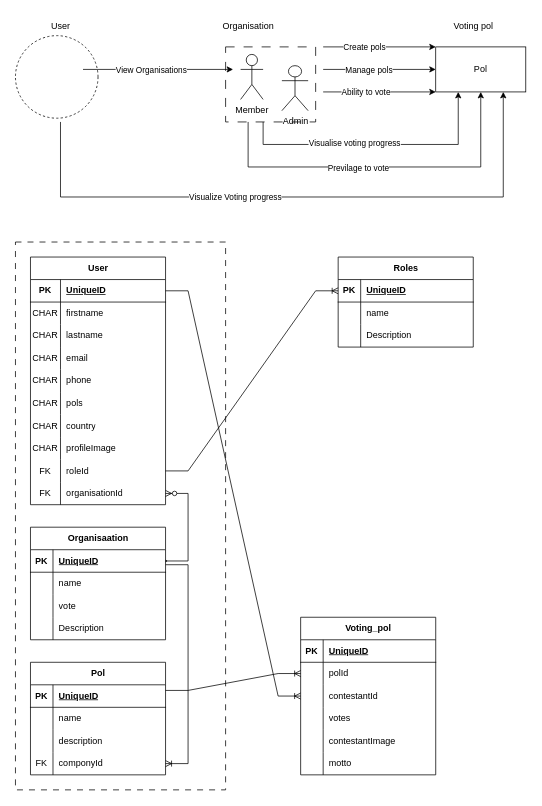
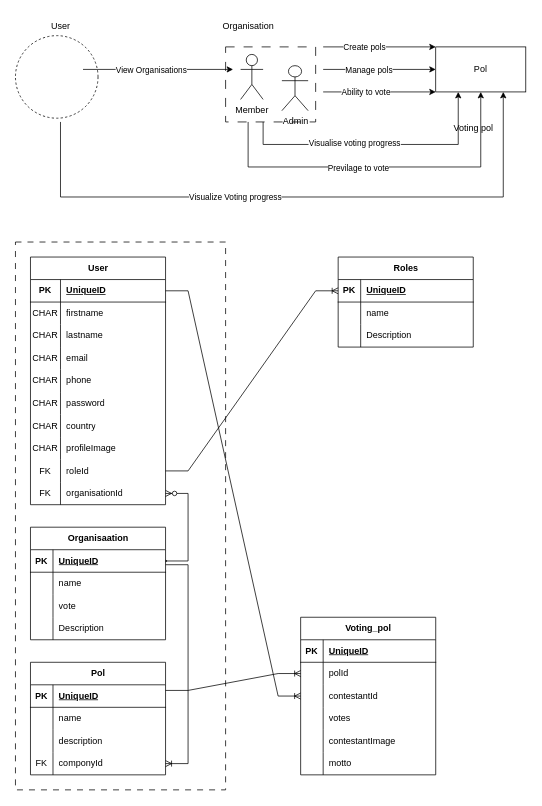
(473, 27) -> (473, 128)
(75, 403) -> (87, 403)
